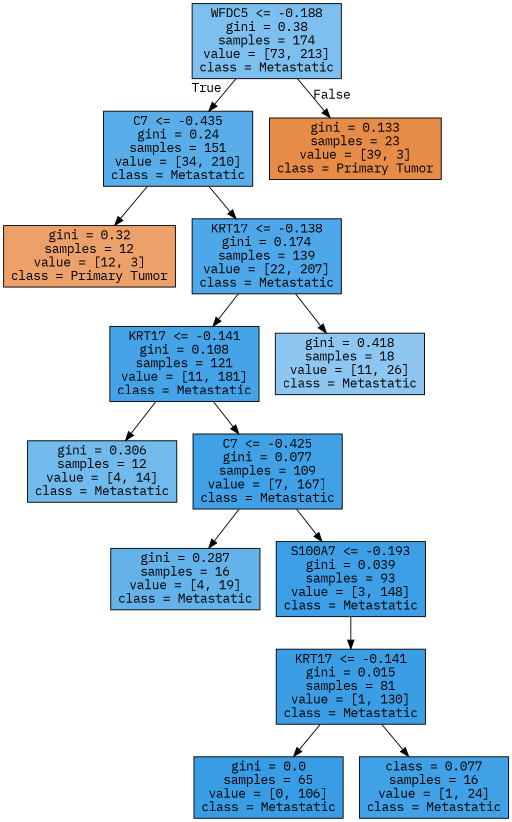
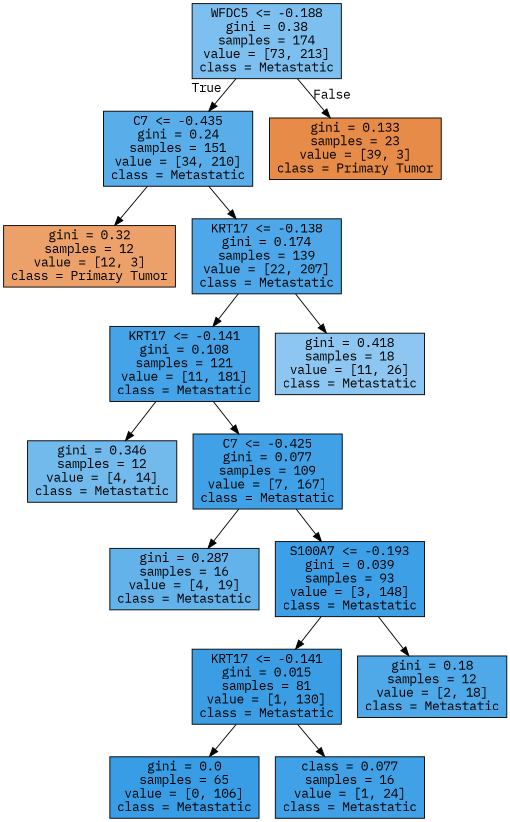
(102, 472) -> (102, 472)
none -> (432, 687)
